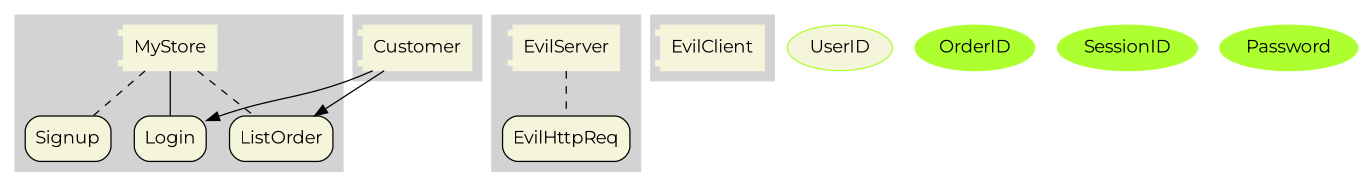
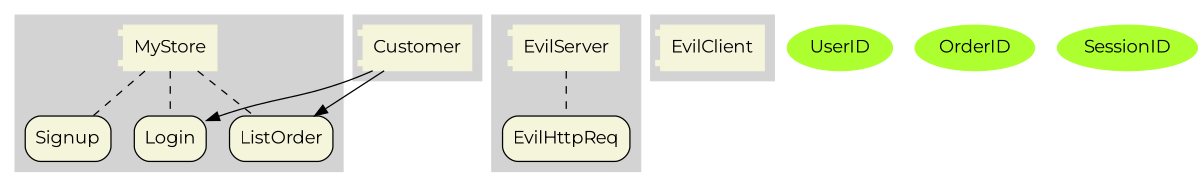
(840, 48) -> (840, 48)
(1289, 48) -> none
(170, 93) -> (170, 93)
